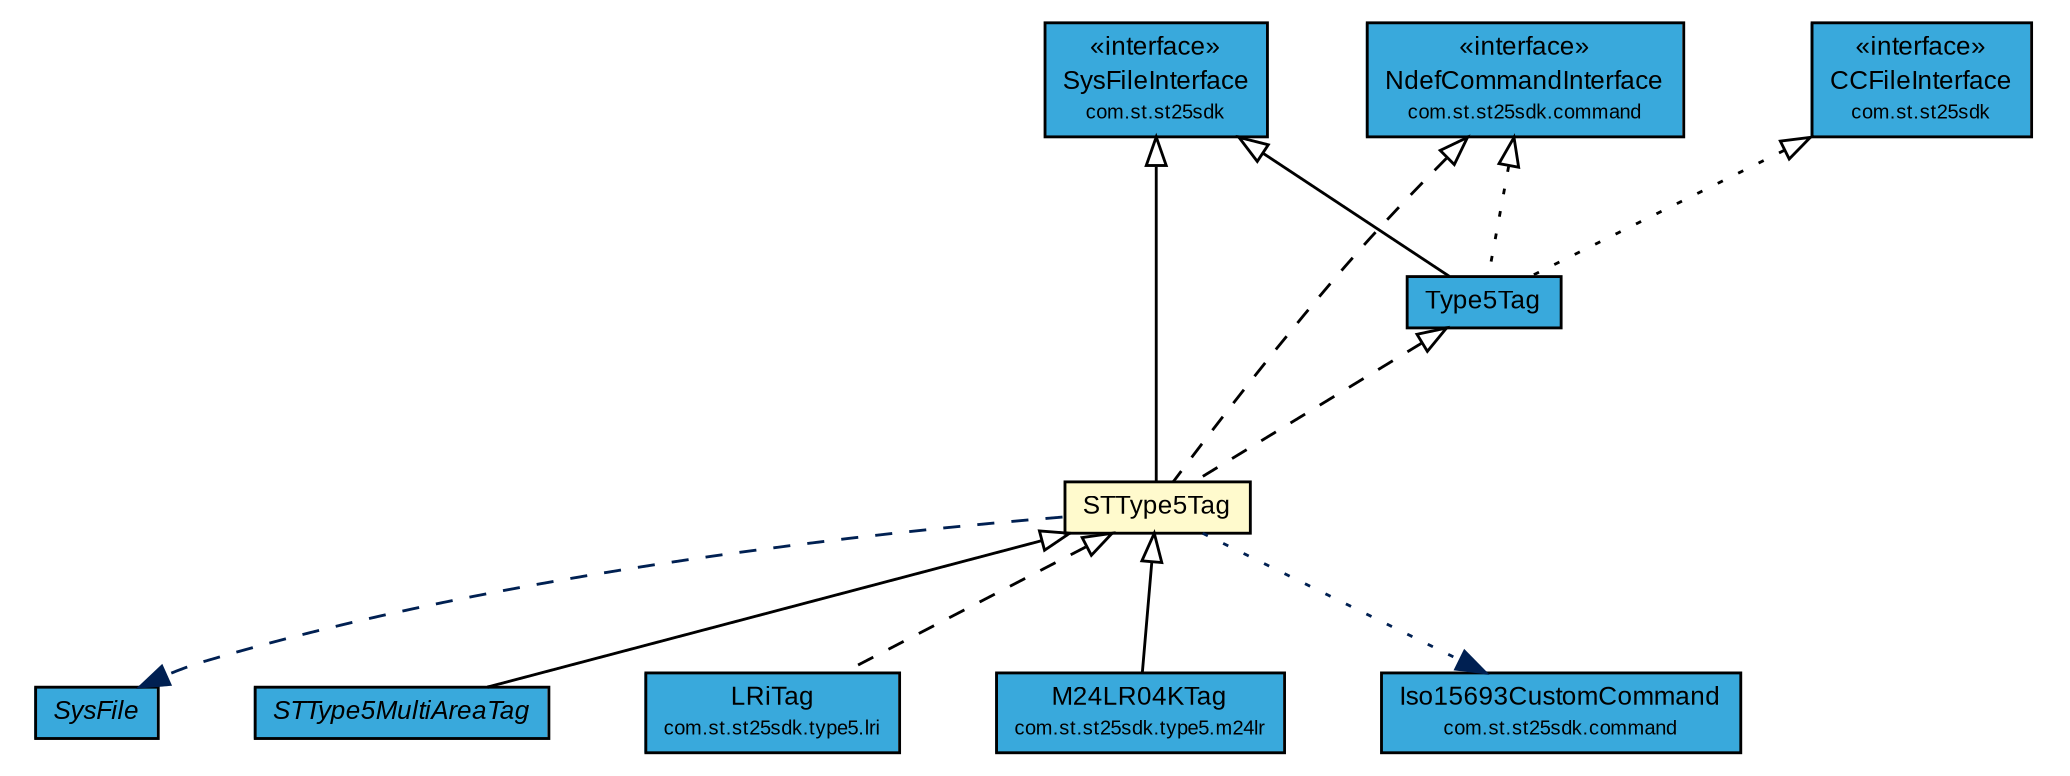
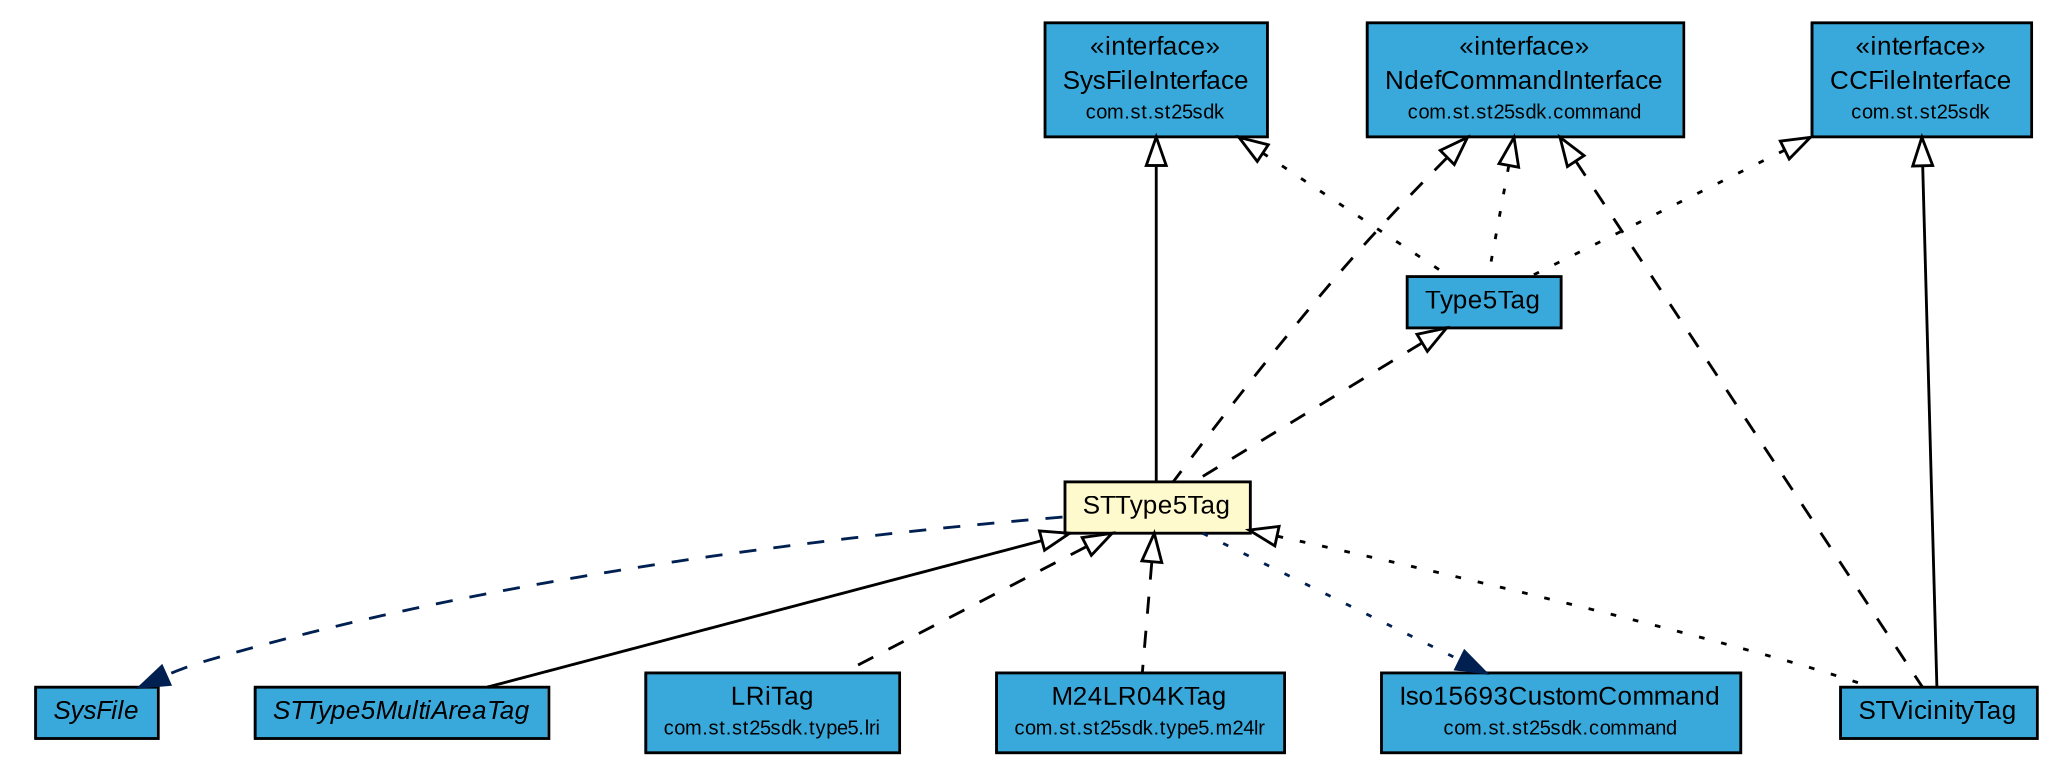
(1356, 215) -> (1356, 215)
(1147, 617) -> (1147, 617)
none -> (1938, 713)
